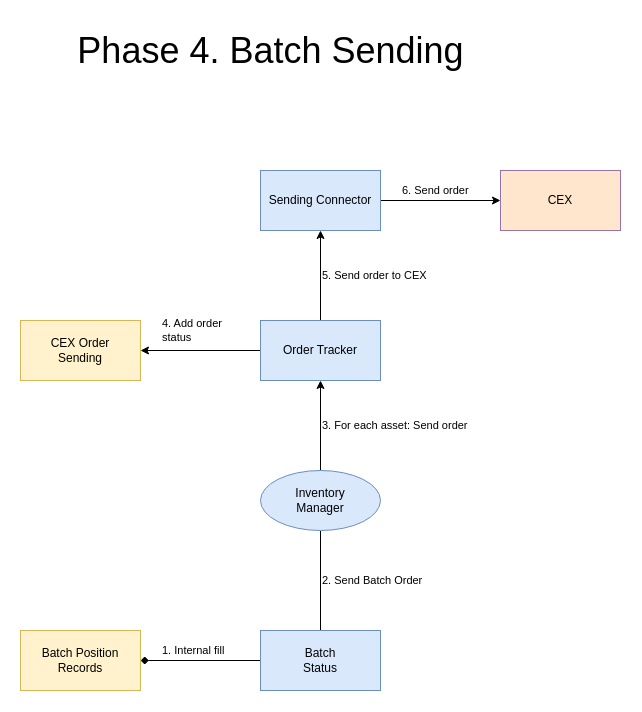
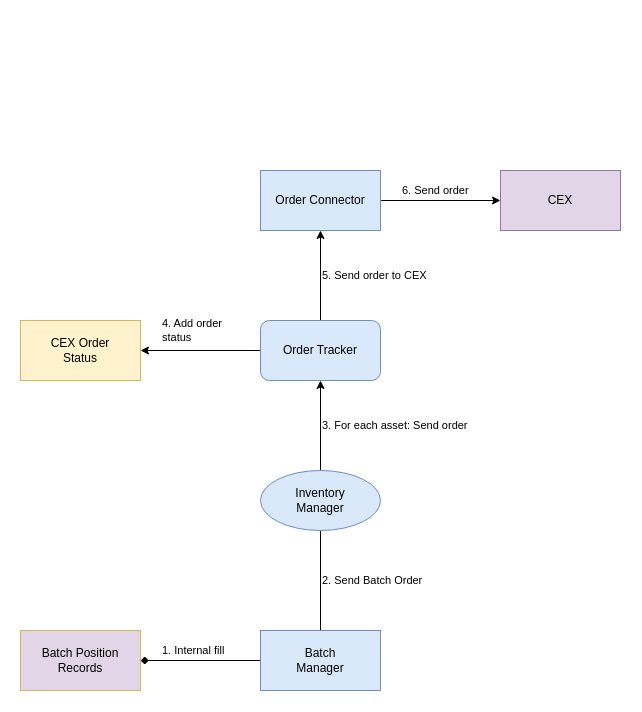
(271, 51) -> none
(321, 201) -> (321, 201)
(561, 201) -> (561, 201)
(81, 351) -> (81, 351)
(321, 351) -> (321, 351)
(81, 661) -> (81, 661)
(321, 661) -> (321, 661)
